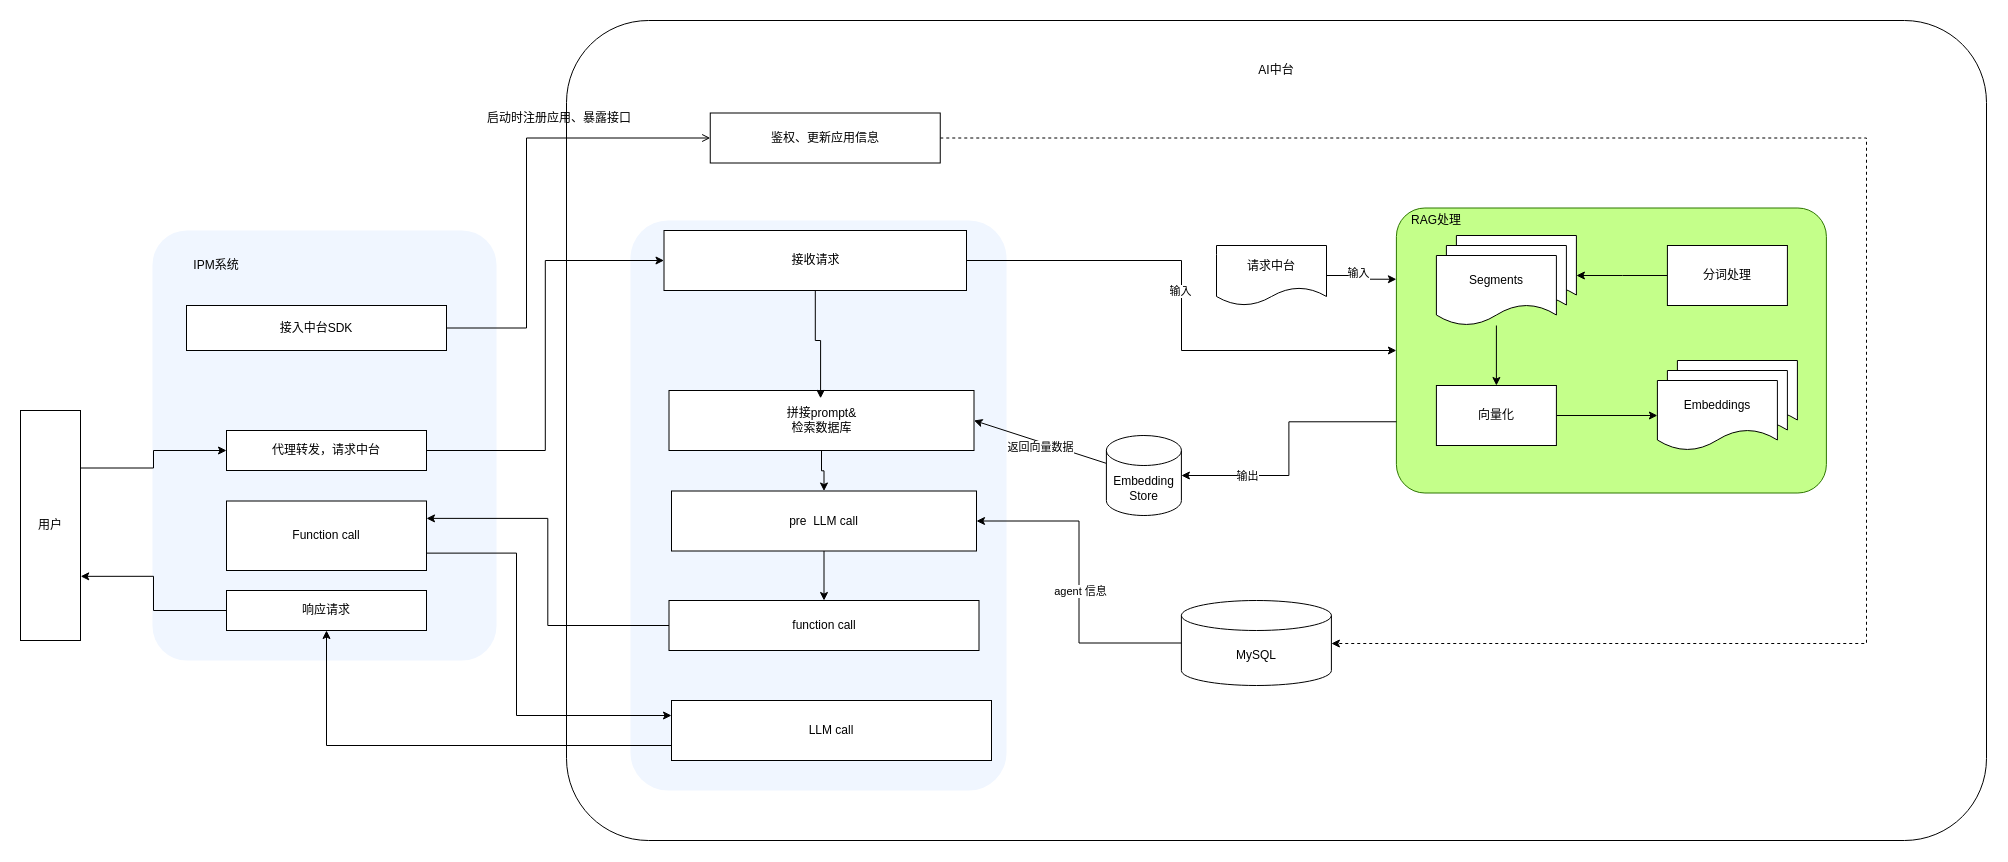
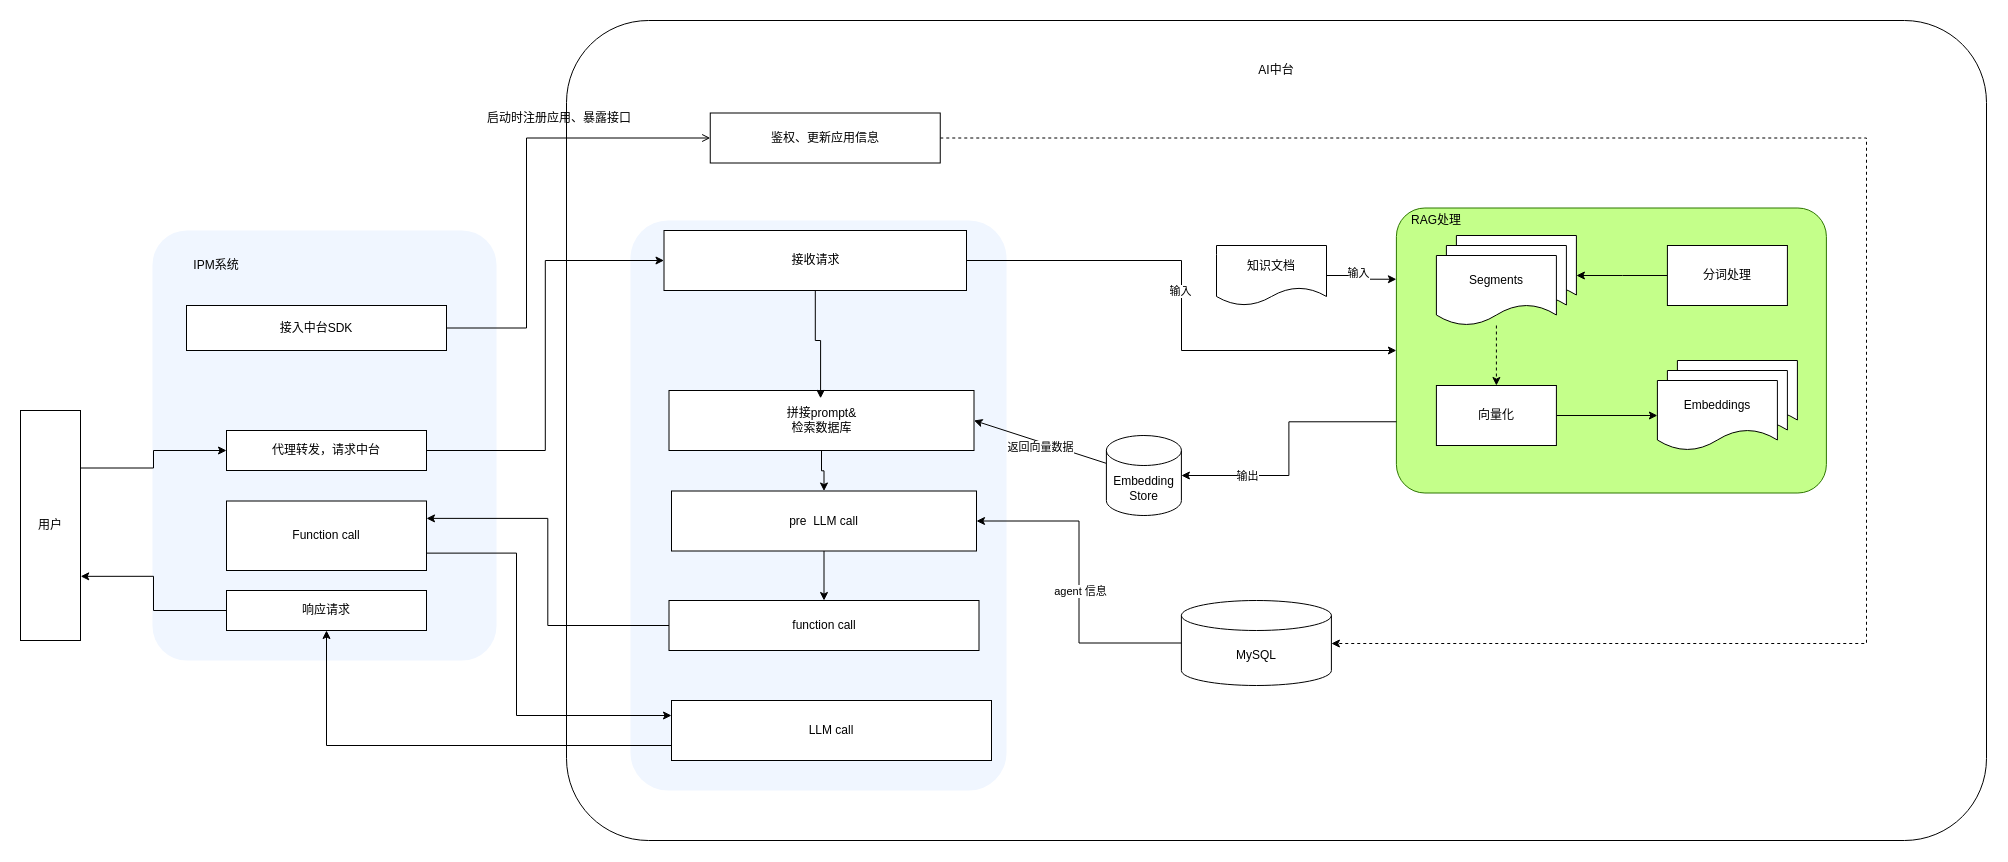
(1272, 267) -> (1272, 267)
(1496, 353) -> (1496, 353)
